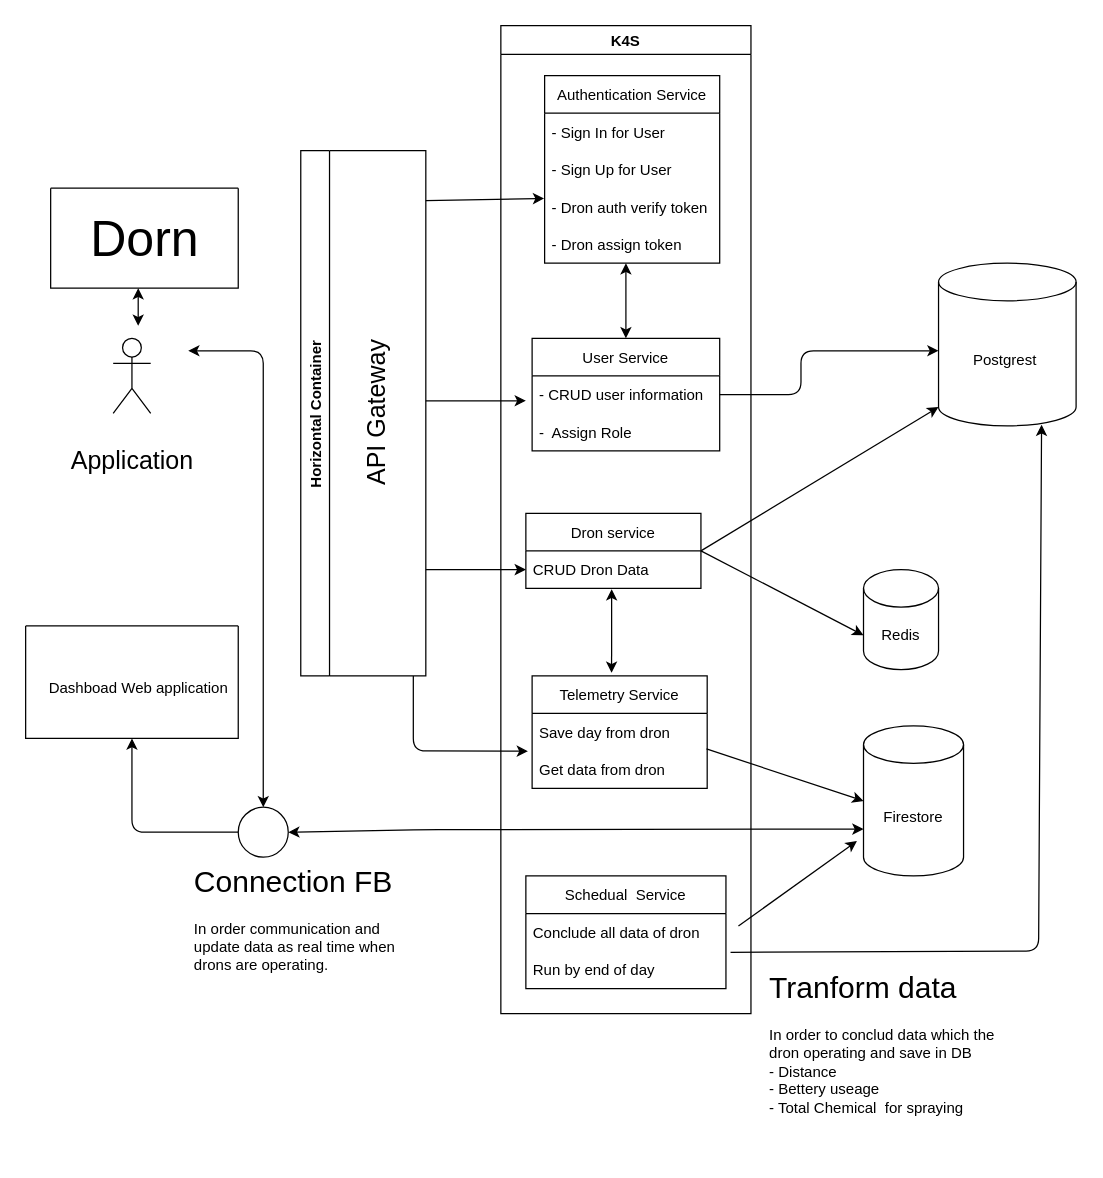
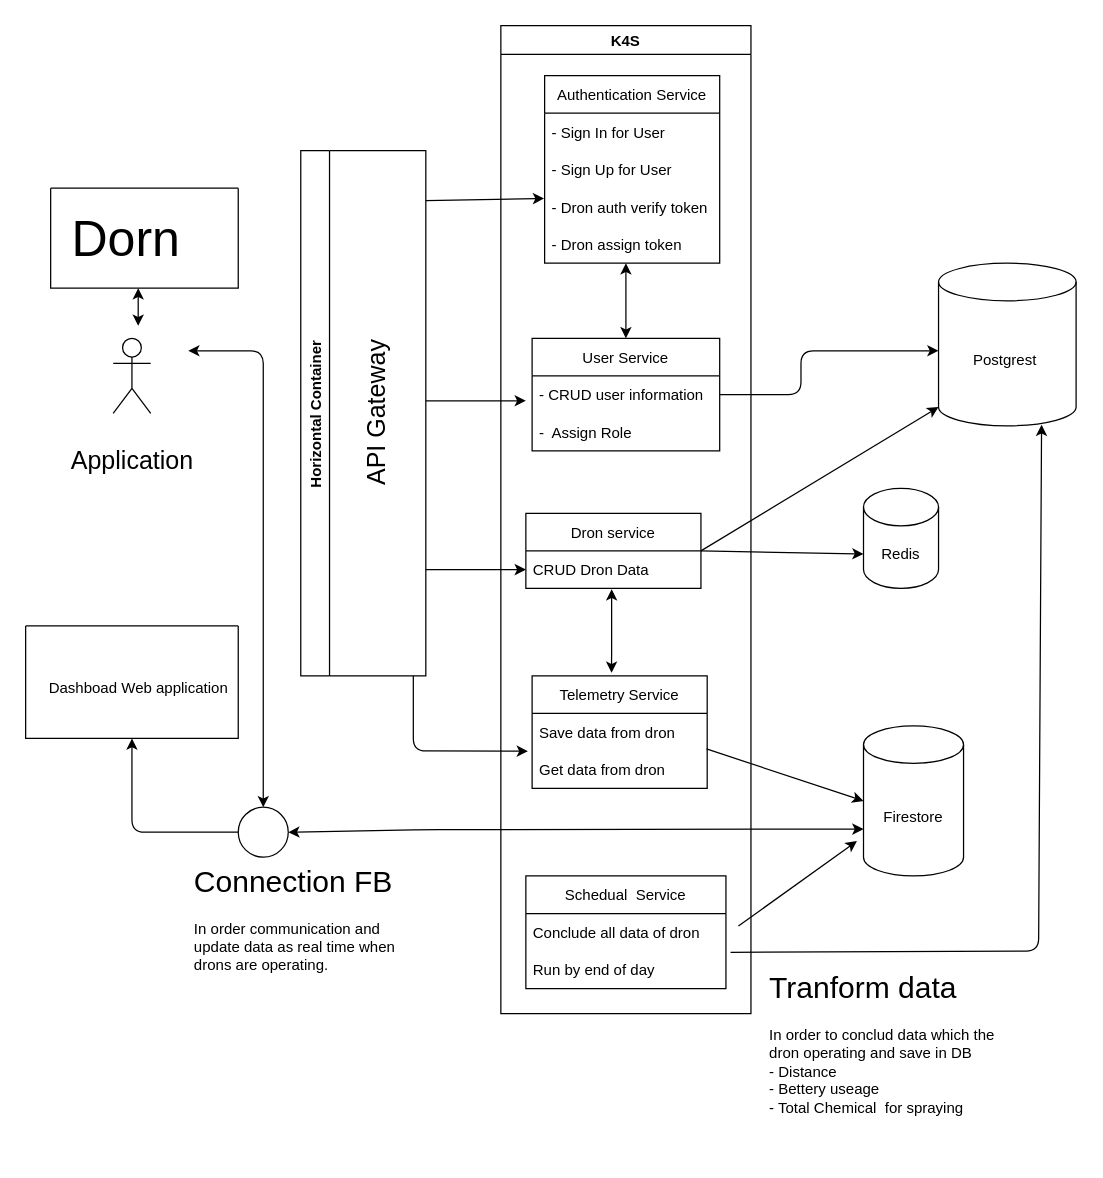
(144, 238) -> (126, 238)
(901, 619) -> (901, 538)
(609, 733) -> (613, 733)
